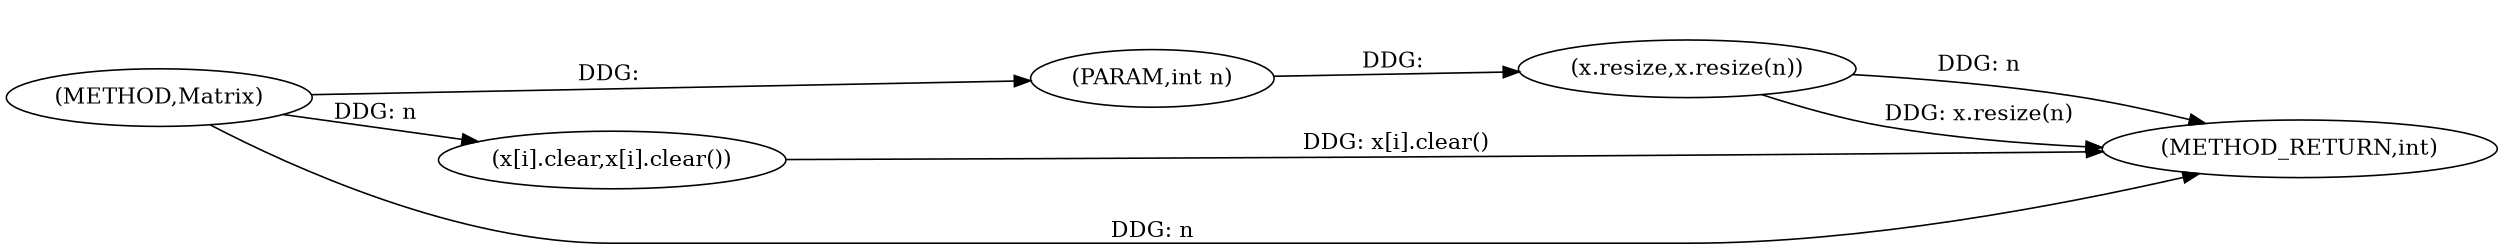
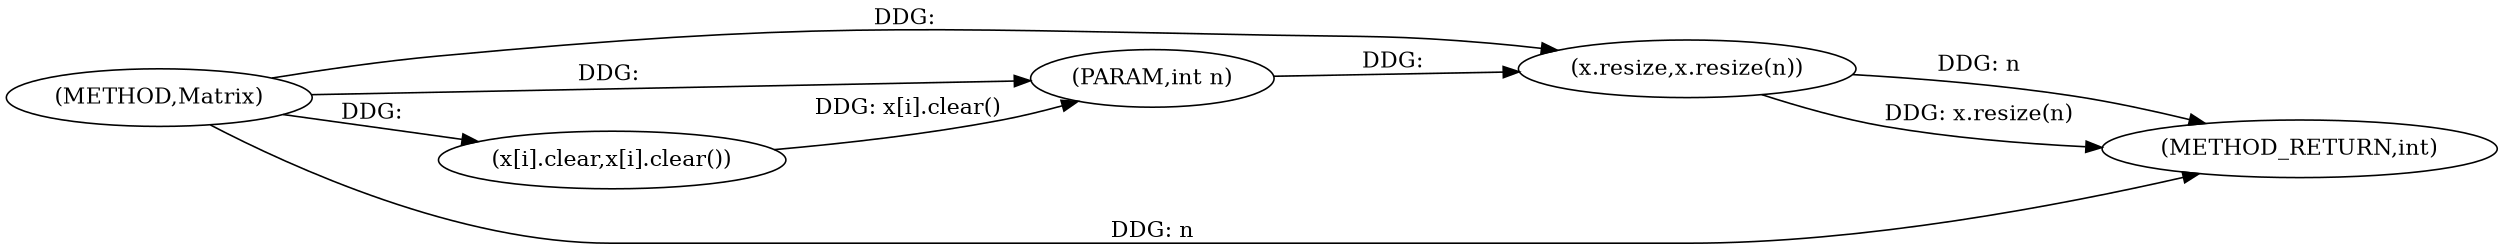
none -> (906, 30)
(375, 113) -> (375, 113)
(1436, 157) -> (919, 133)
